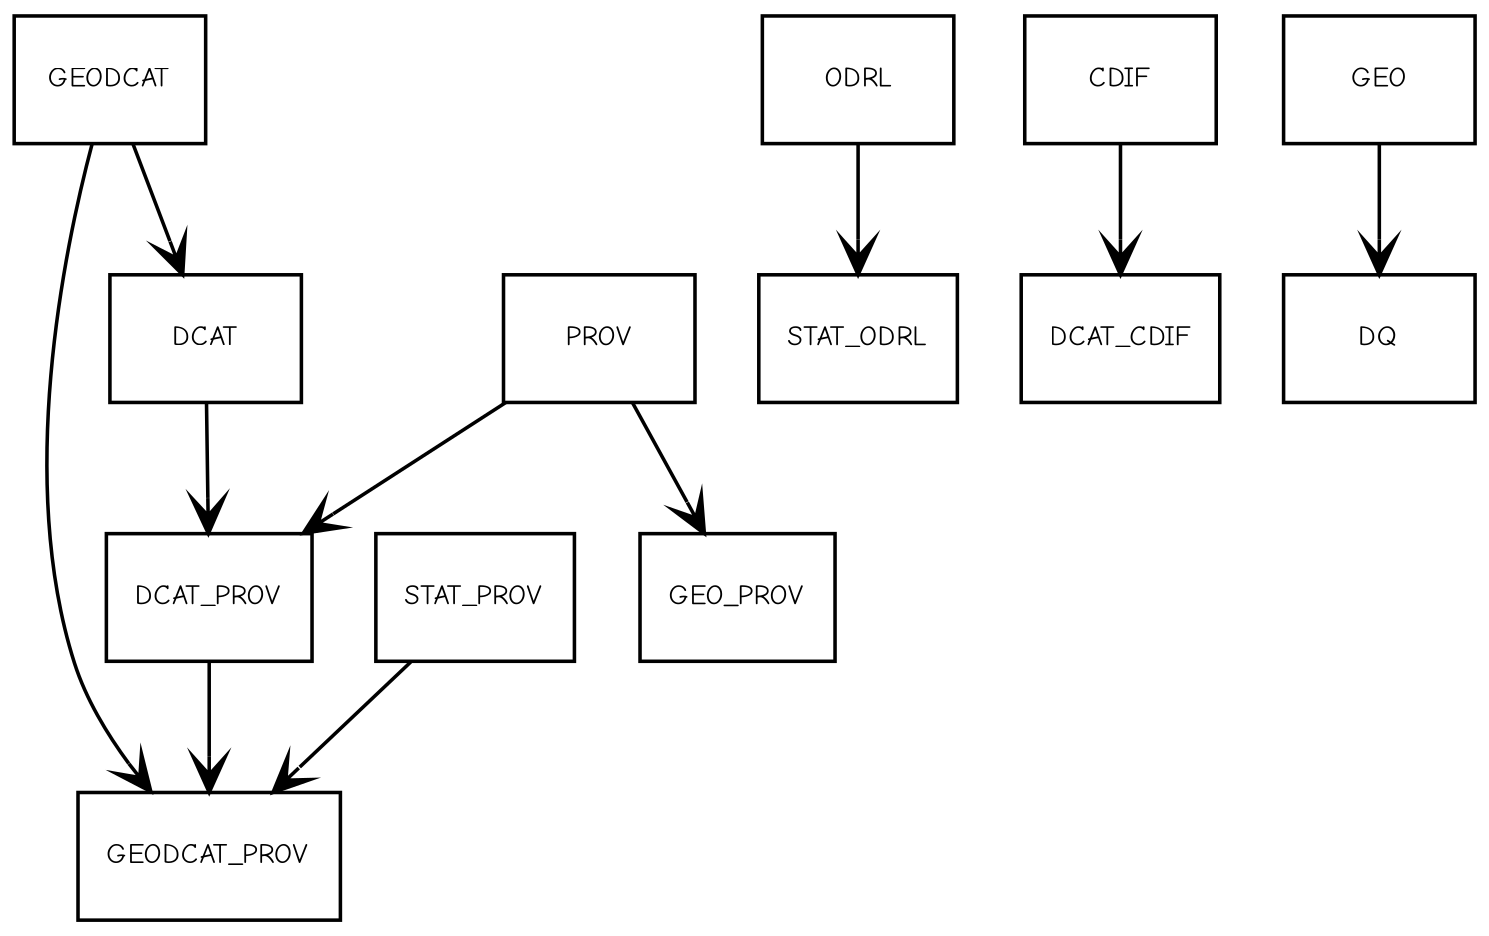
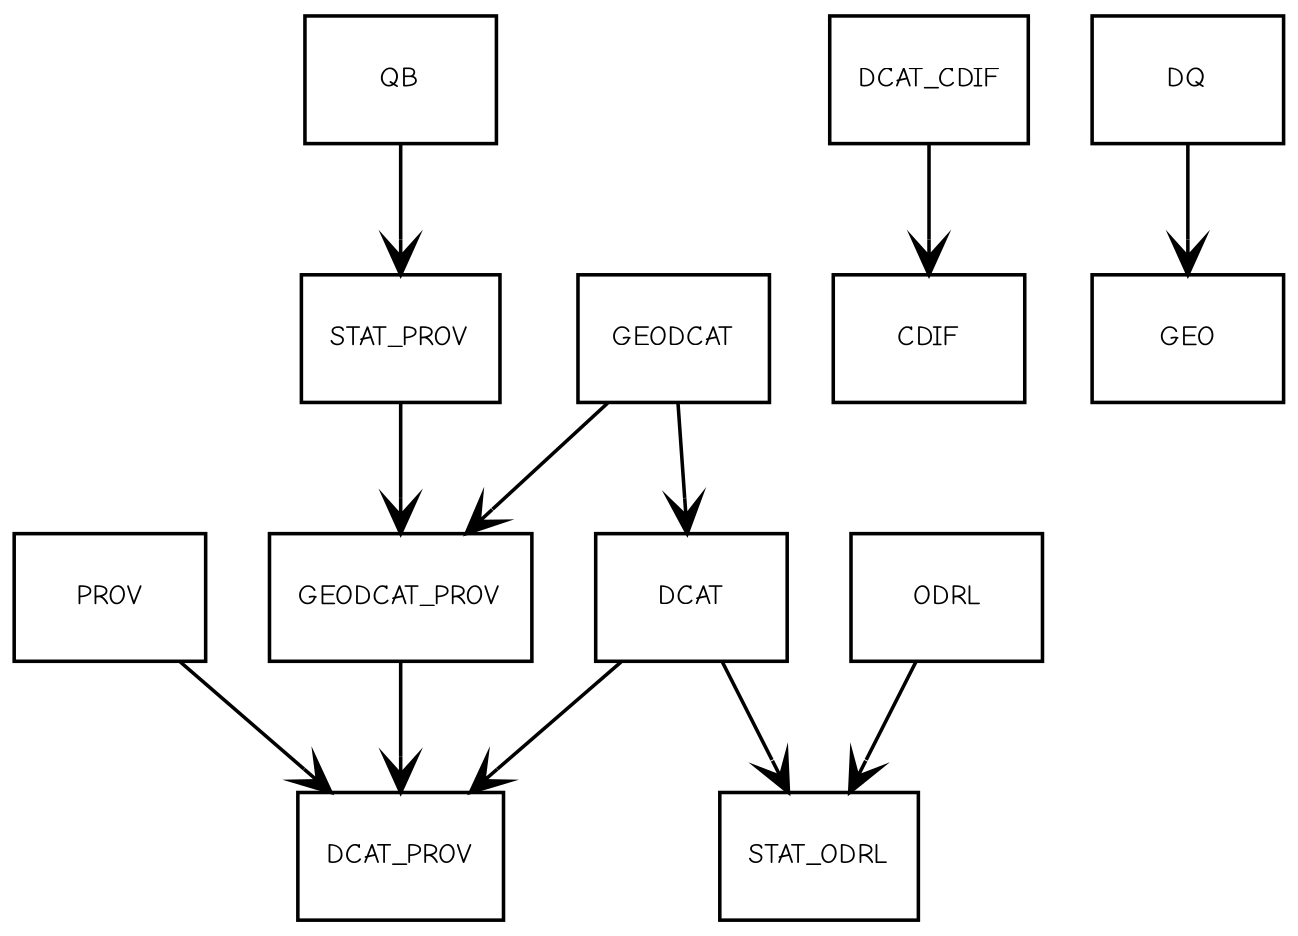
none -> (401, 80)
(1120, 192) -> (929, 192)
(1379, 192) -> (1188, 192)
(738, 597) -> none
(209, 709) -> (401, 709)
none -> (747, 711)
